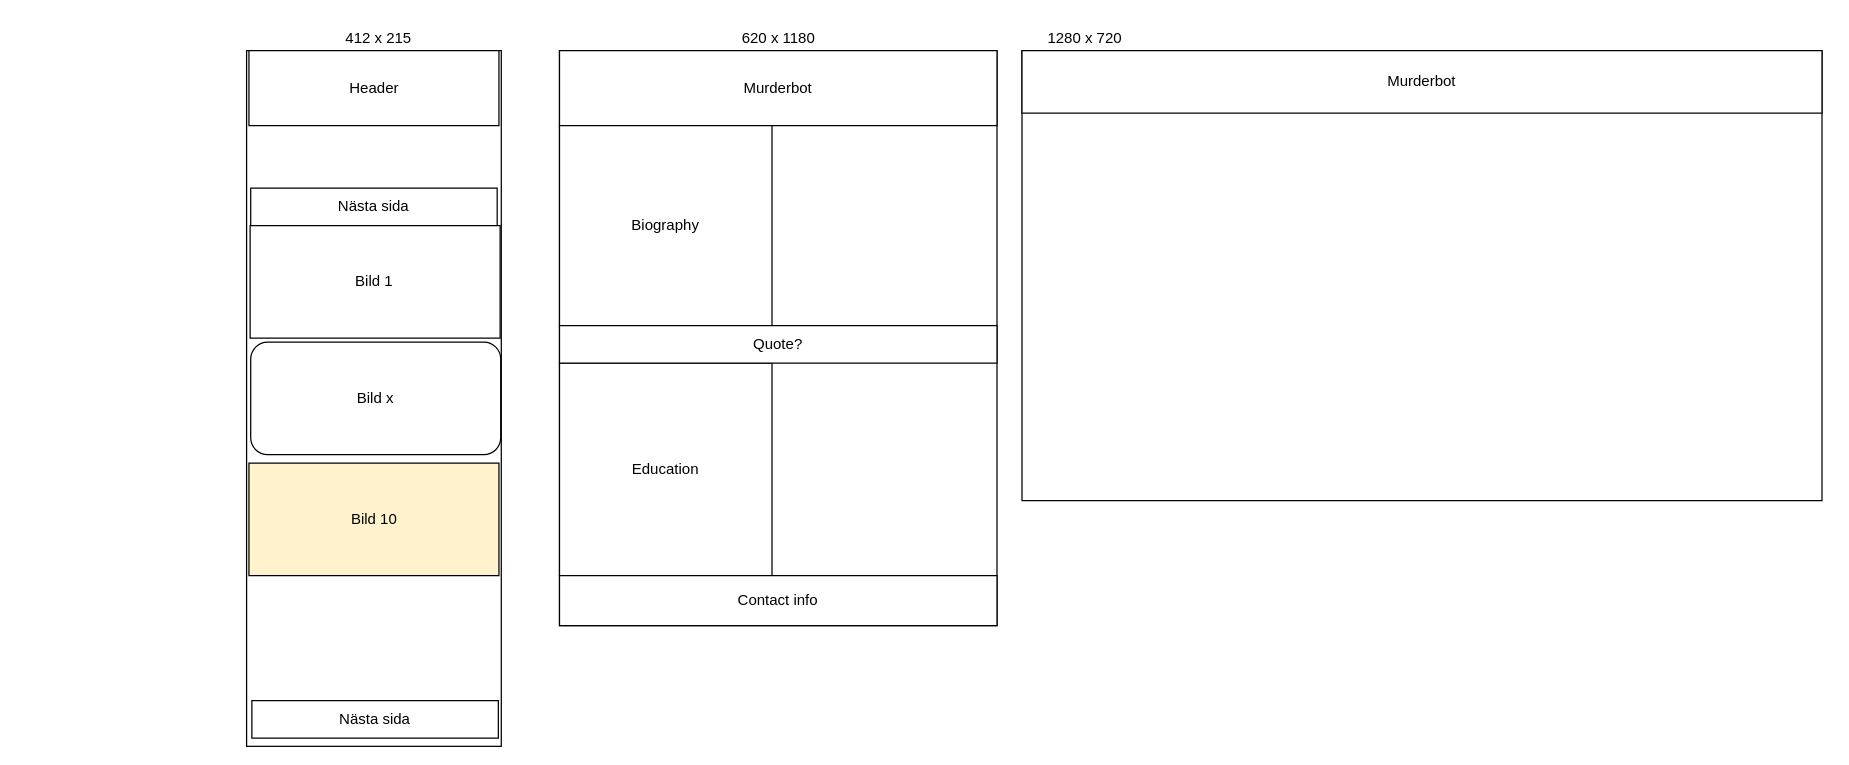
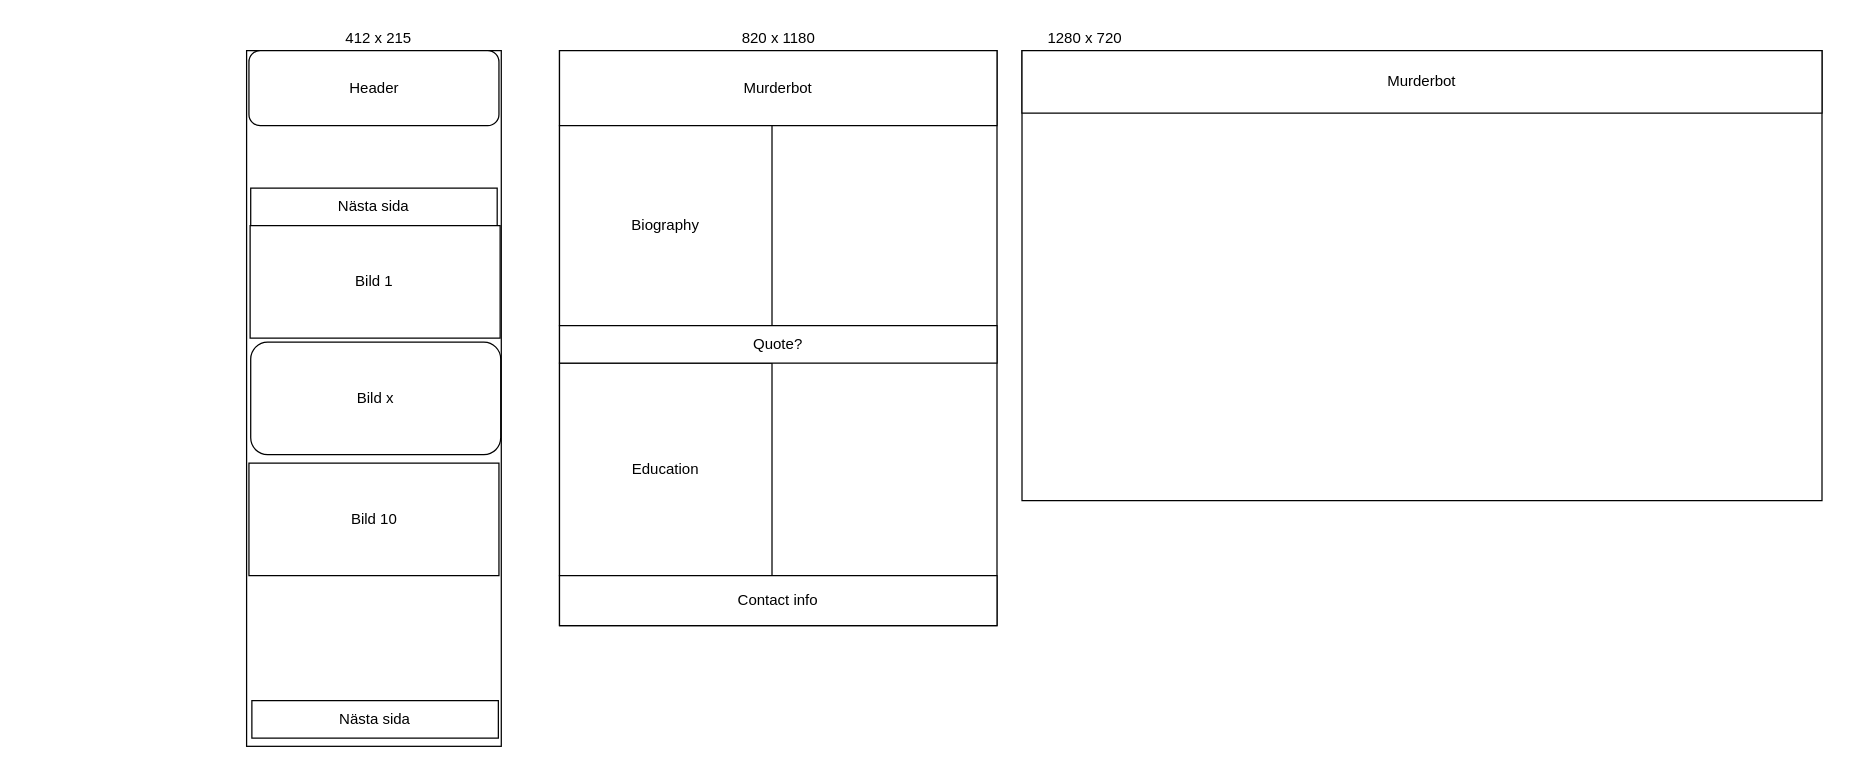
(779, 38) -> (779, 38)
(374, 88) -> (374, 88)
(374, 519) -> (374, 519)
